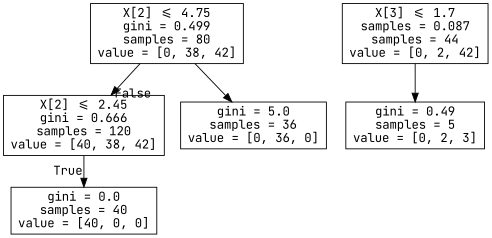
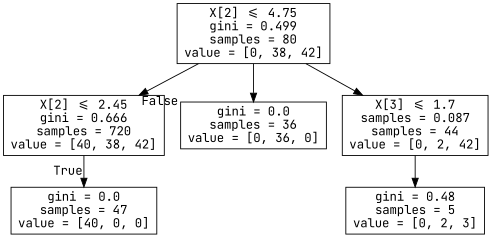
none -> (330, 77)
(84, 125) -> (84, 125)
(254, 125) -> (254, 125)
(415, 125) -> (415, 211)
(84, 211) -> (84, 211)
